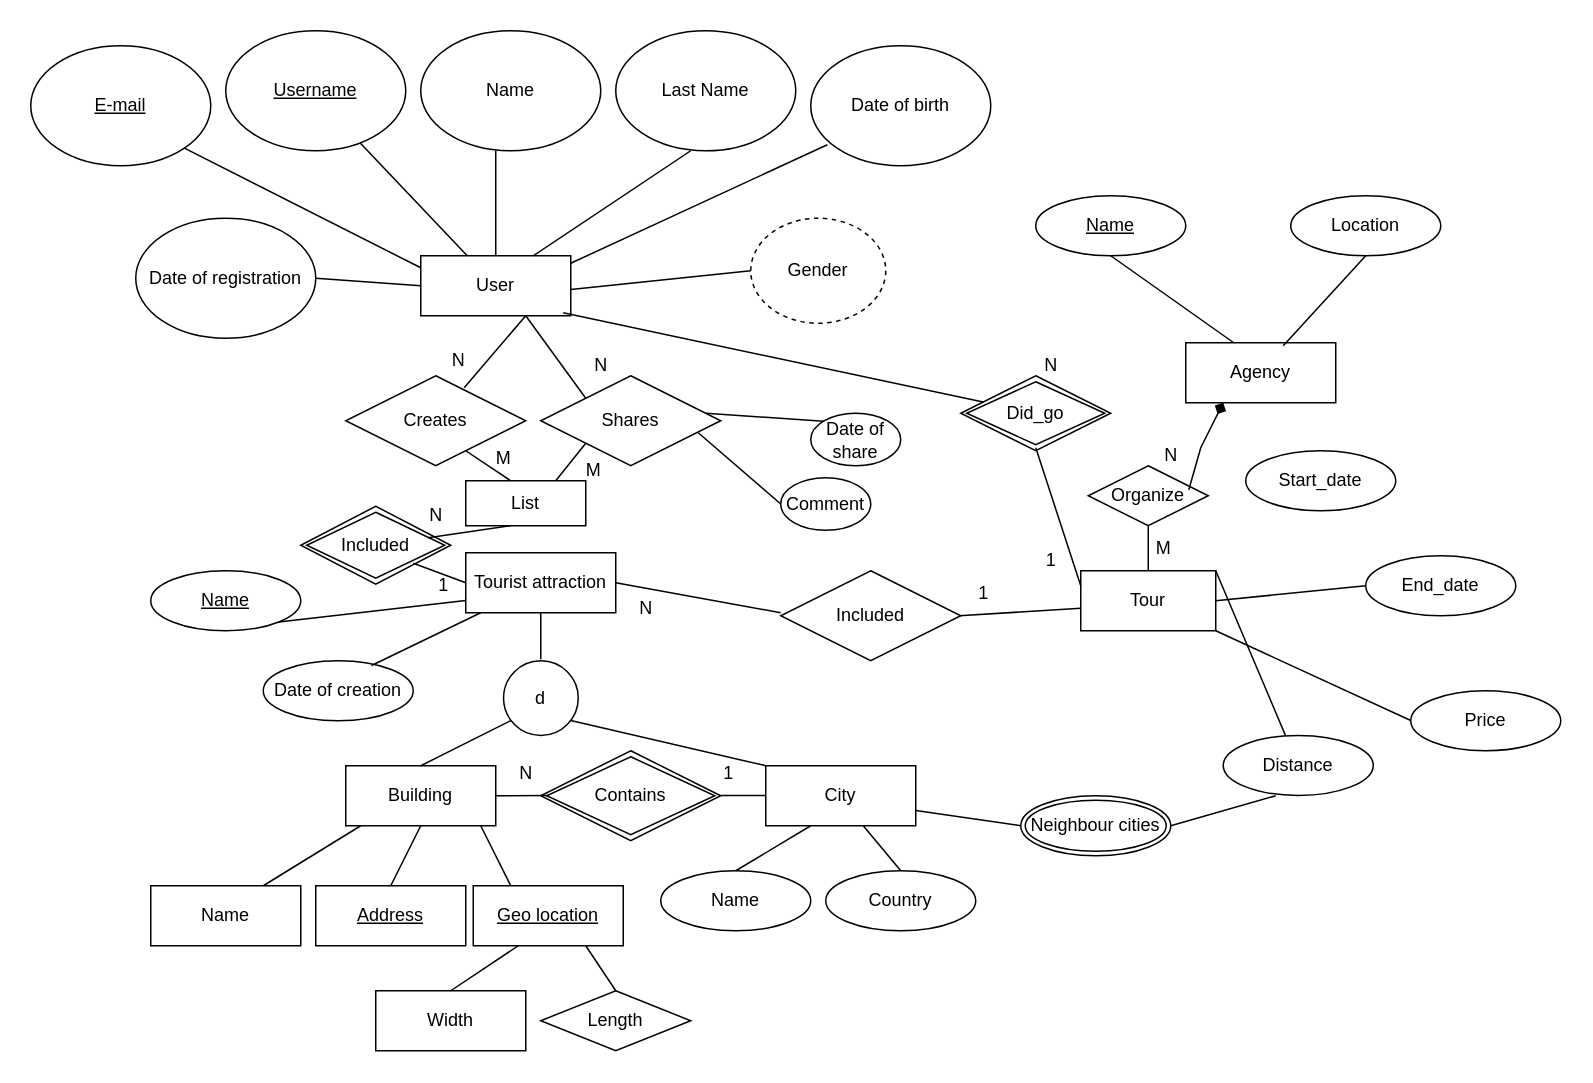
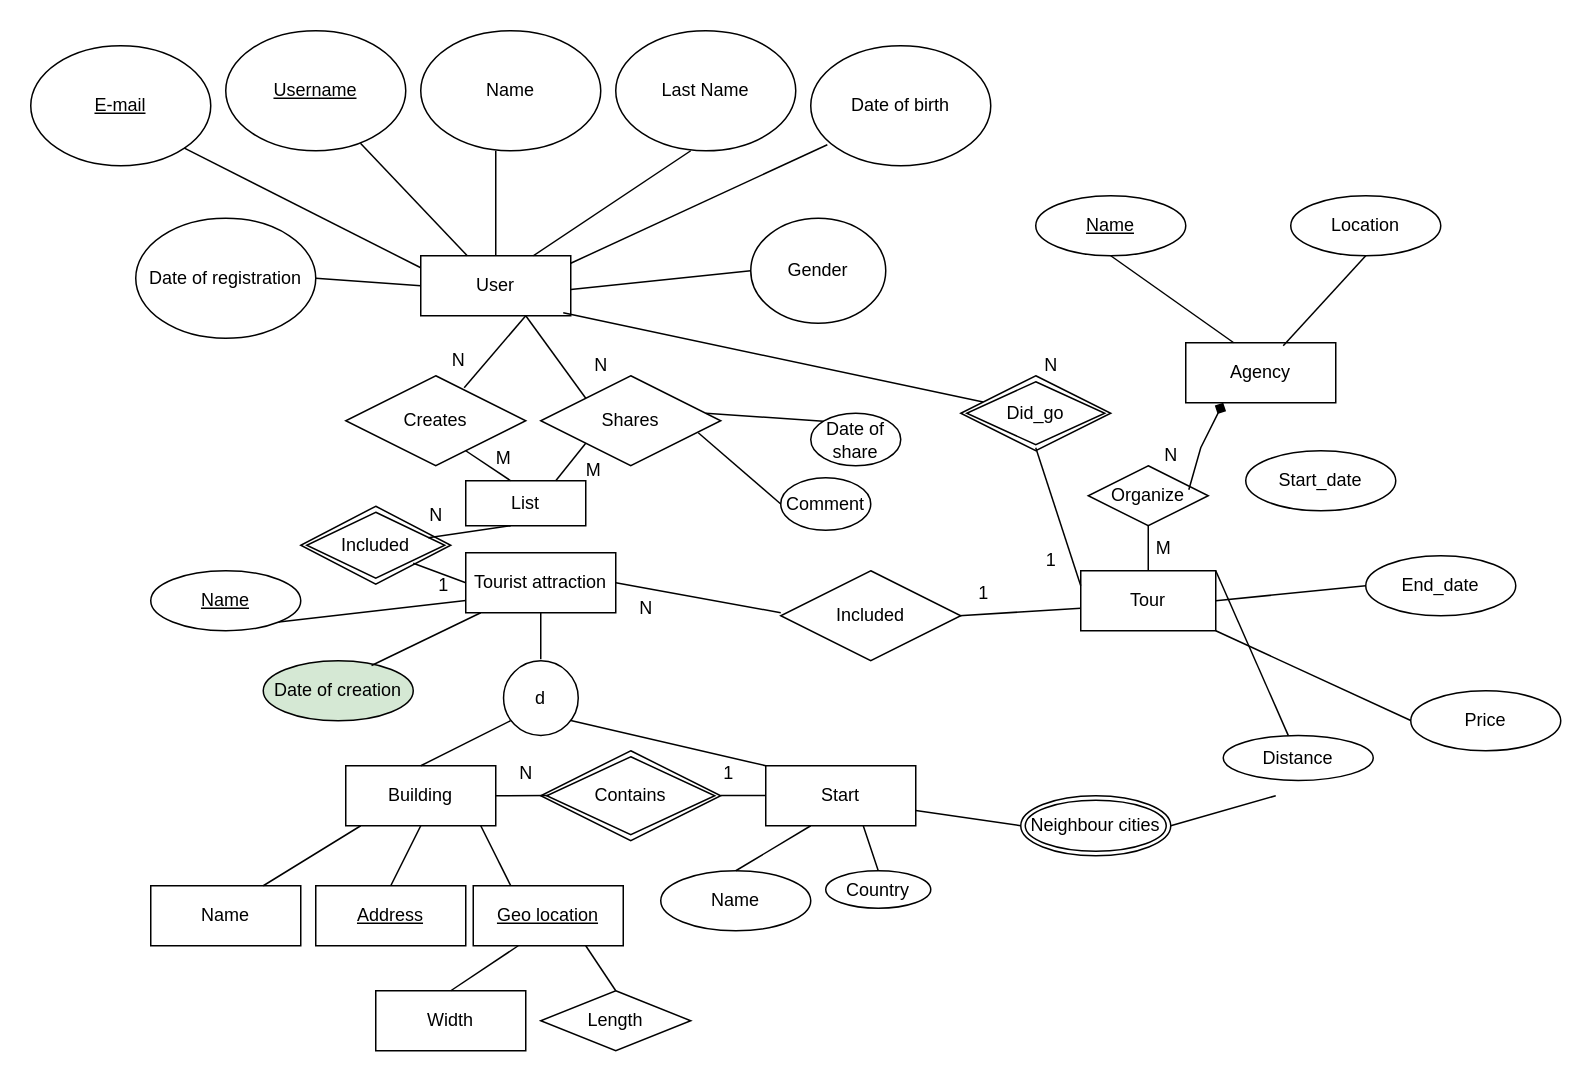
(818, 271) -> (818, 271)
(338, 691) -> (338, 691)
(1298, 765) -> (1298, 758)
(841, 796) -> (841, 796)
(901, 901) -> (878, 890)
